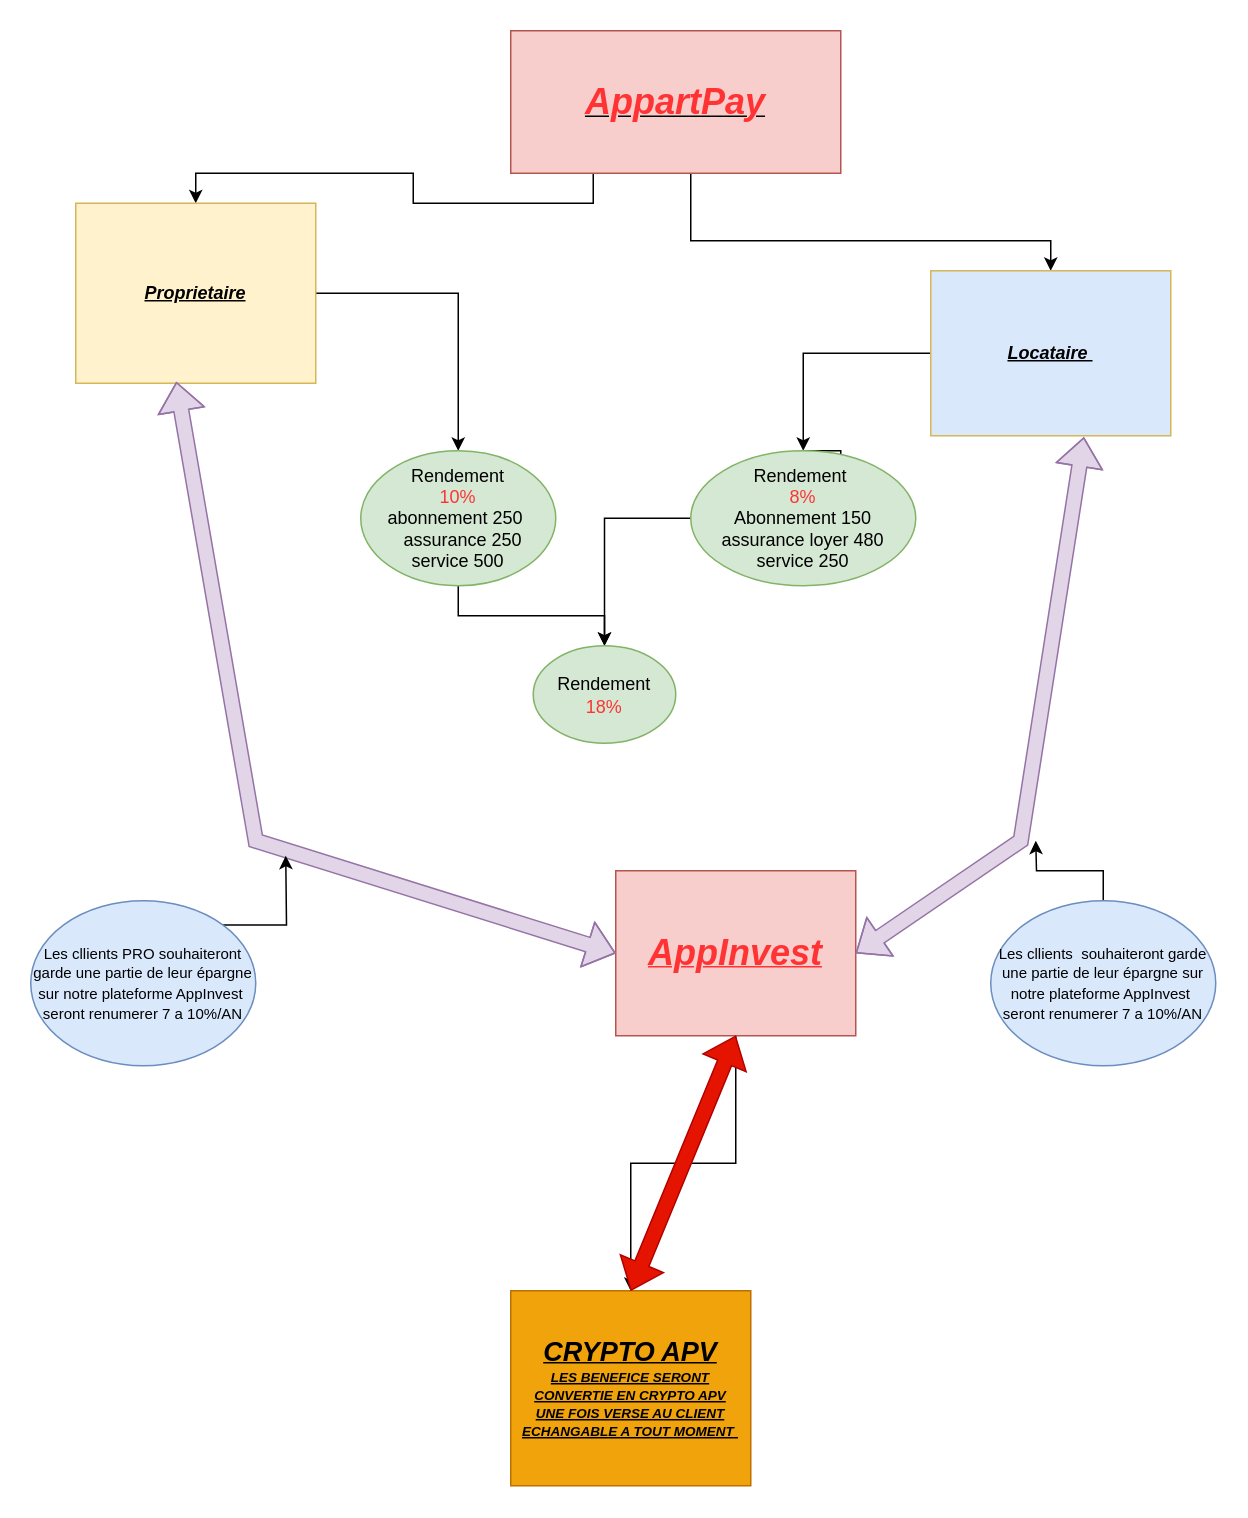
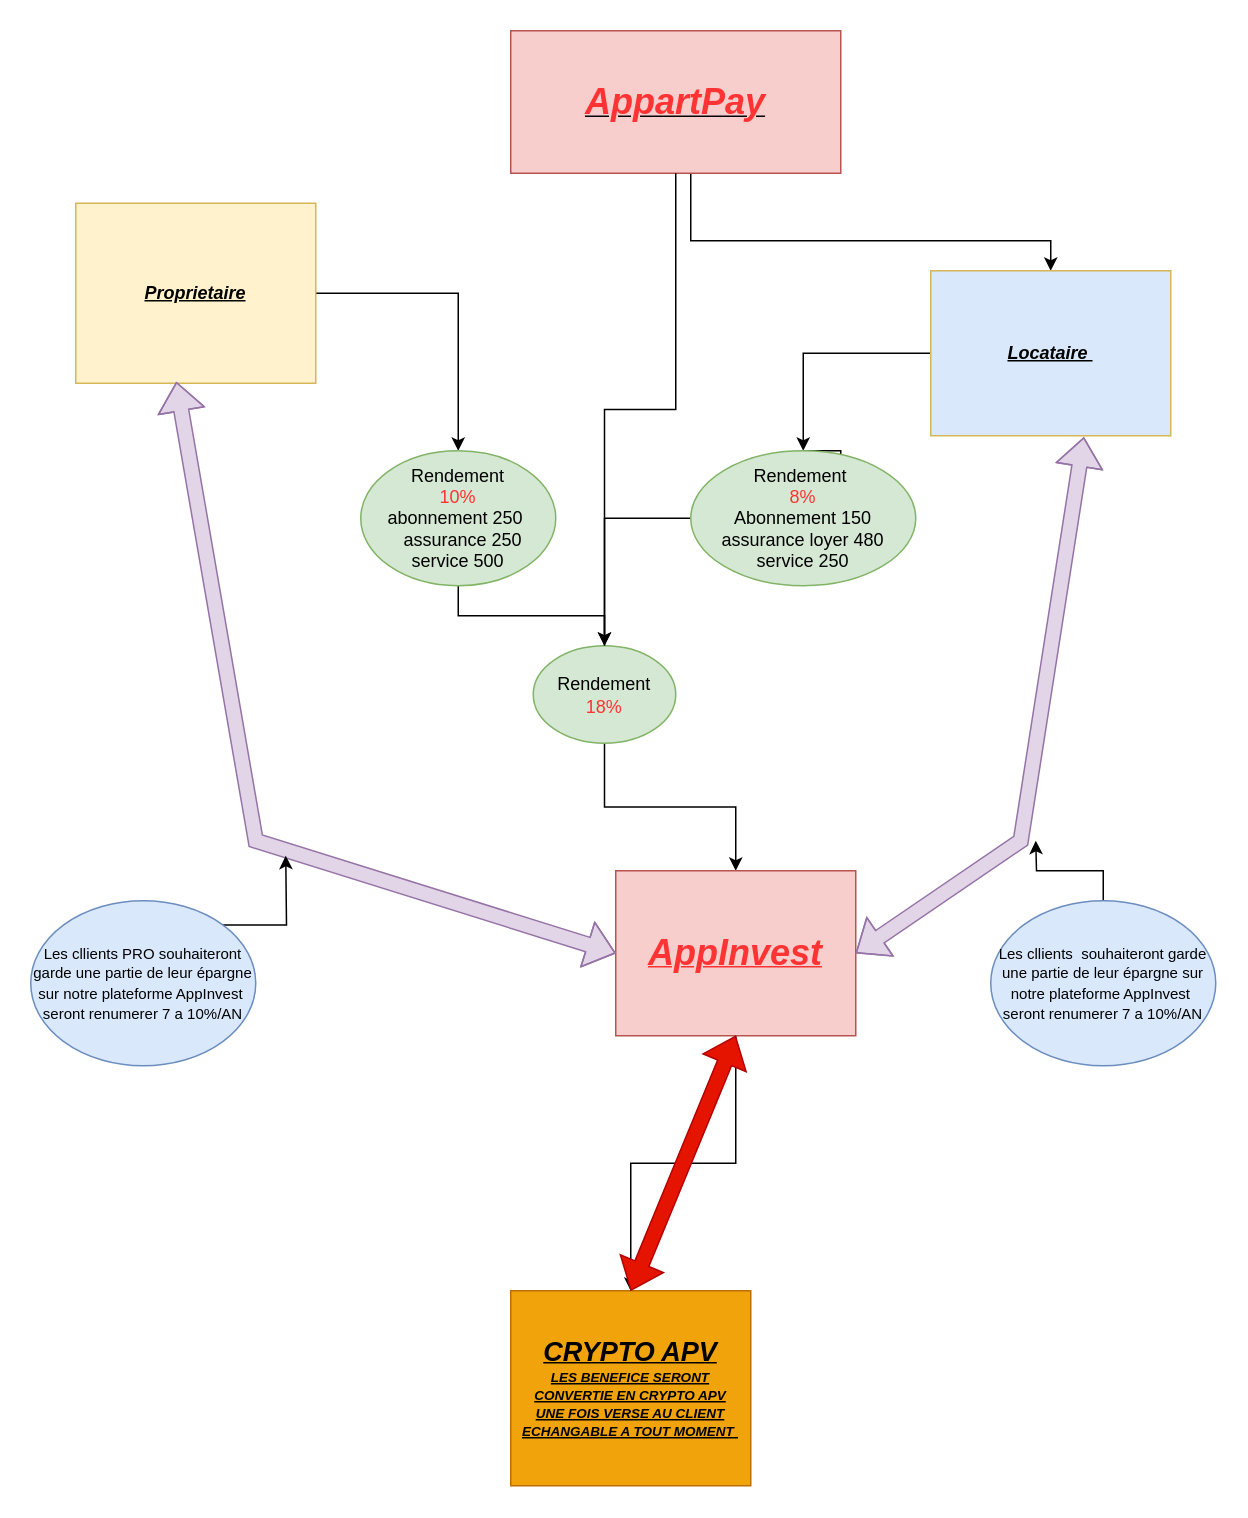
(413, 175) -> none
none -> (676, 379)
none -> (666, 807)
